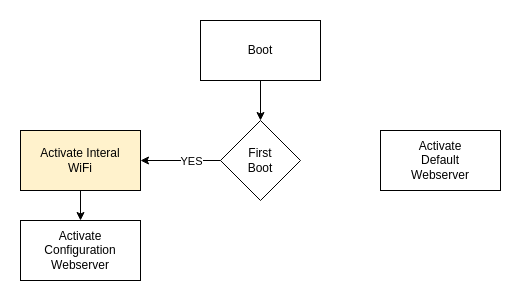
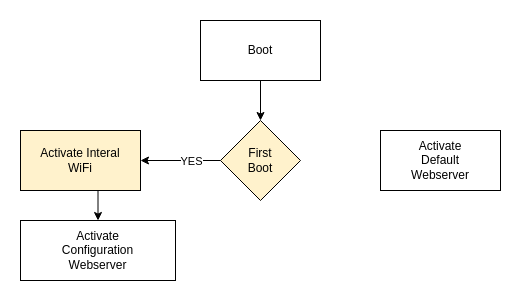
(261, 161) -> (261, 161)
(81, 251) -> (98, 251)
